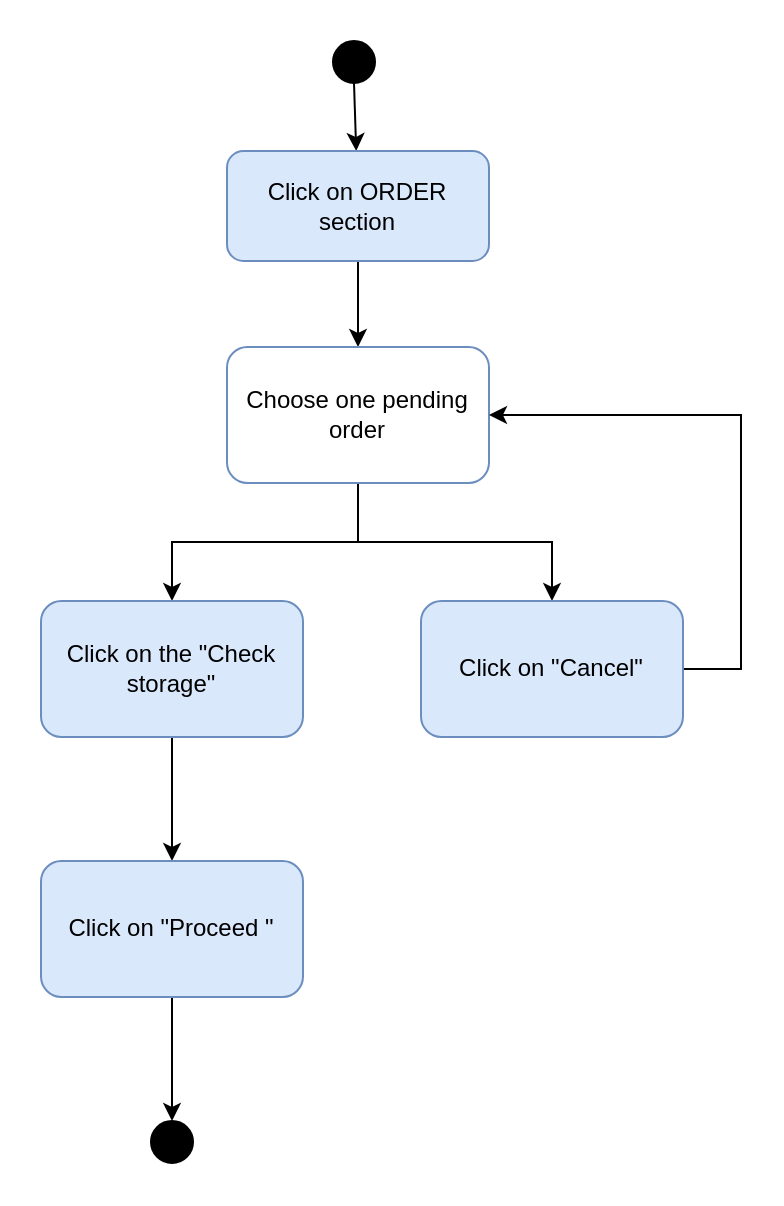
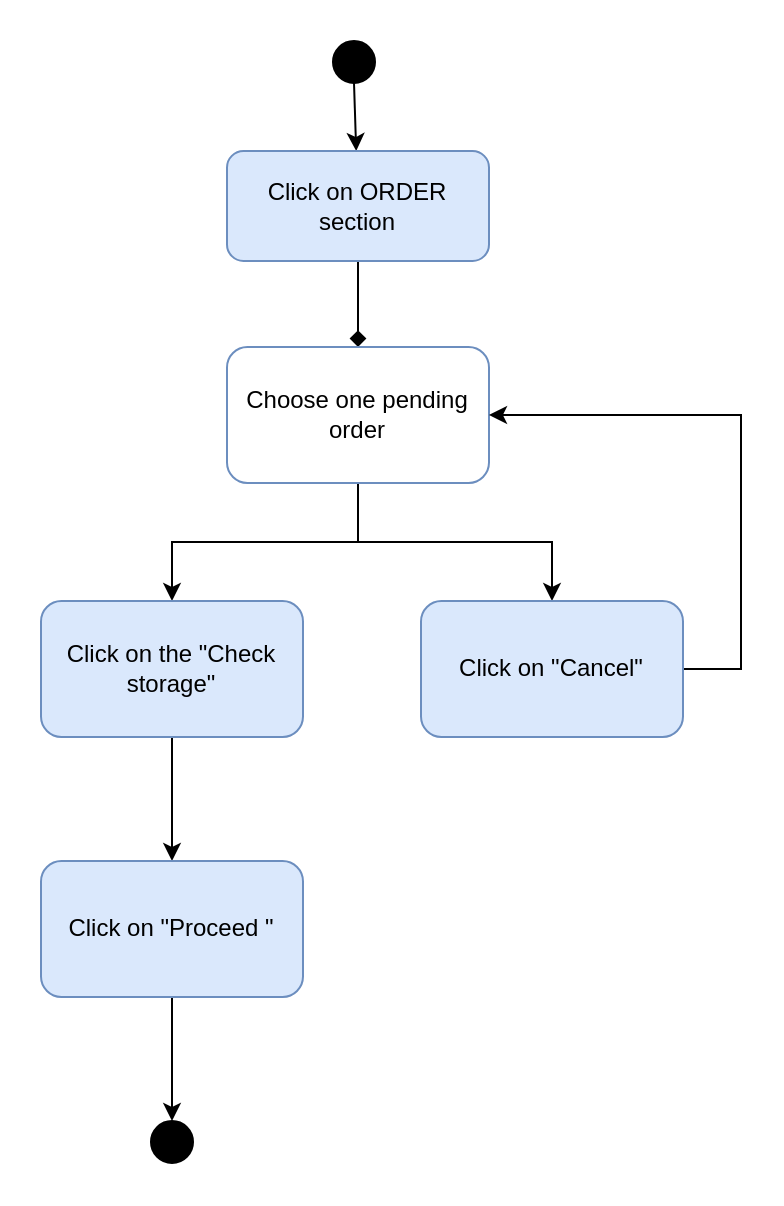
(358, 332) -> (358, 331)
